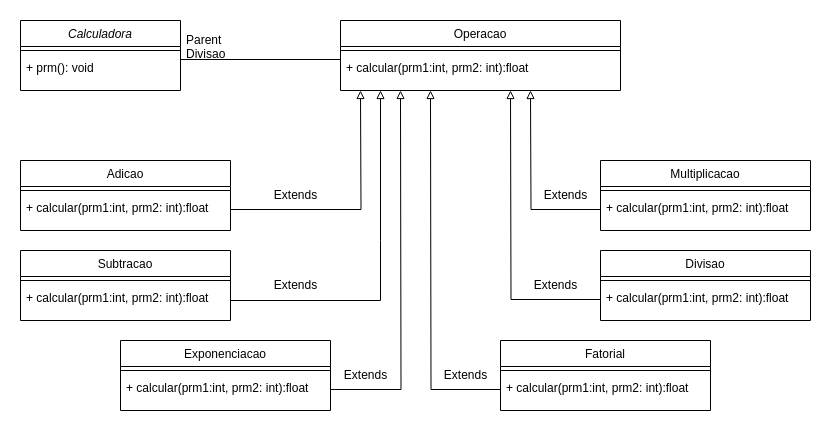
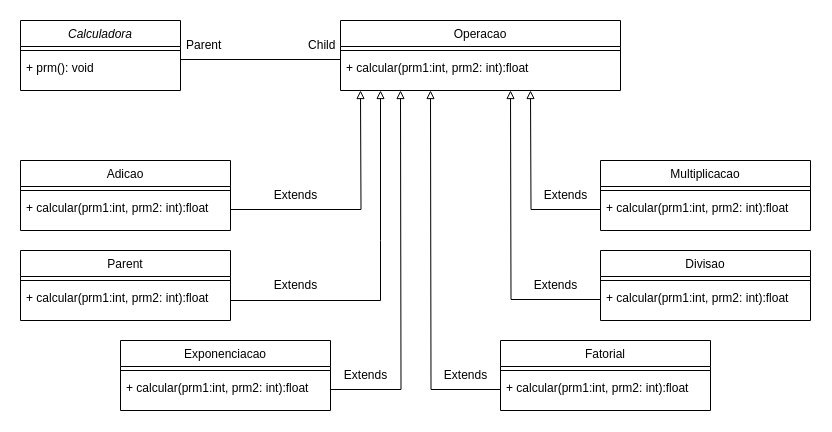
(262, 46) -> (262, 46)
(125, 264) -> (125, 264)
